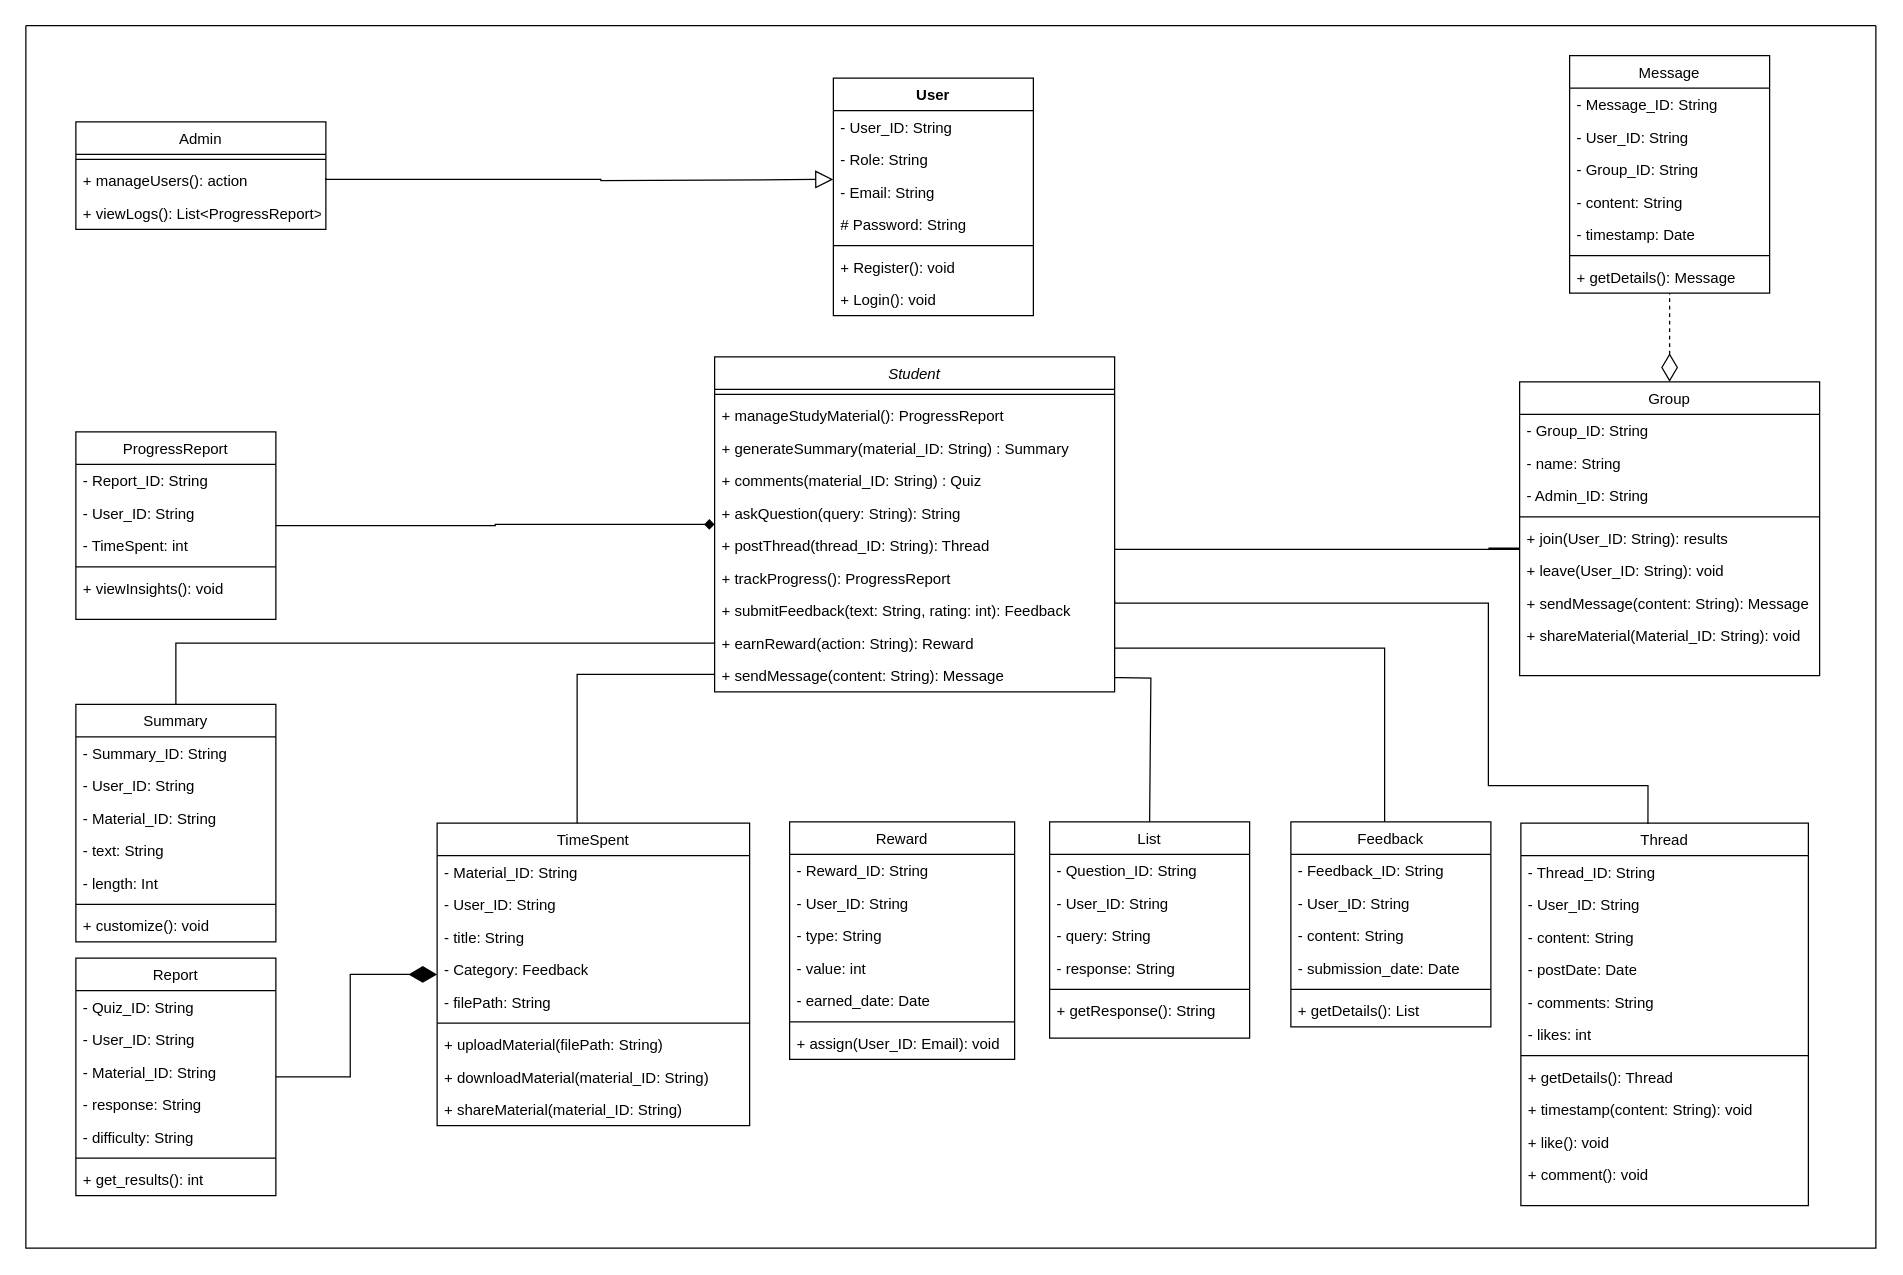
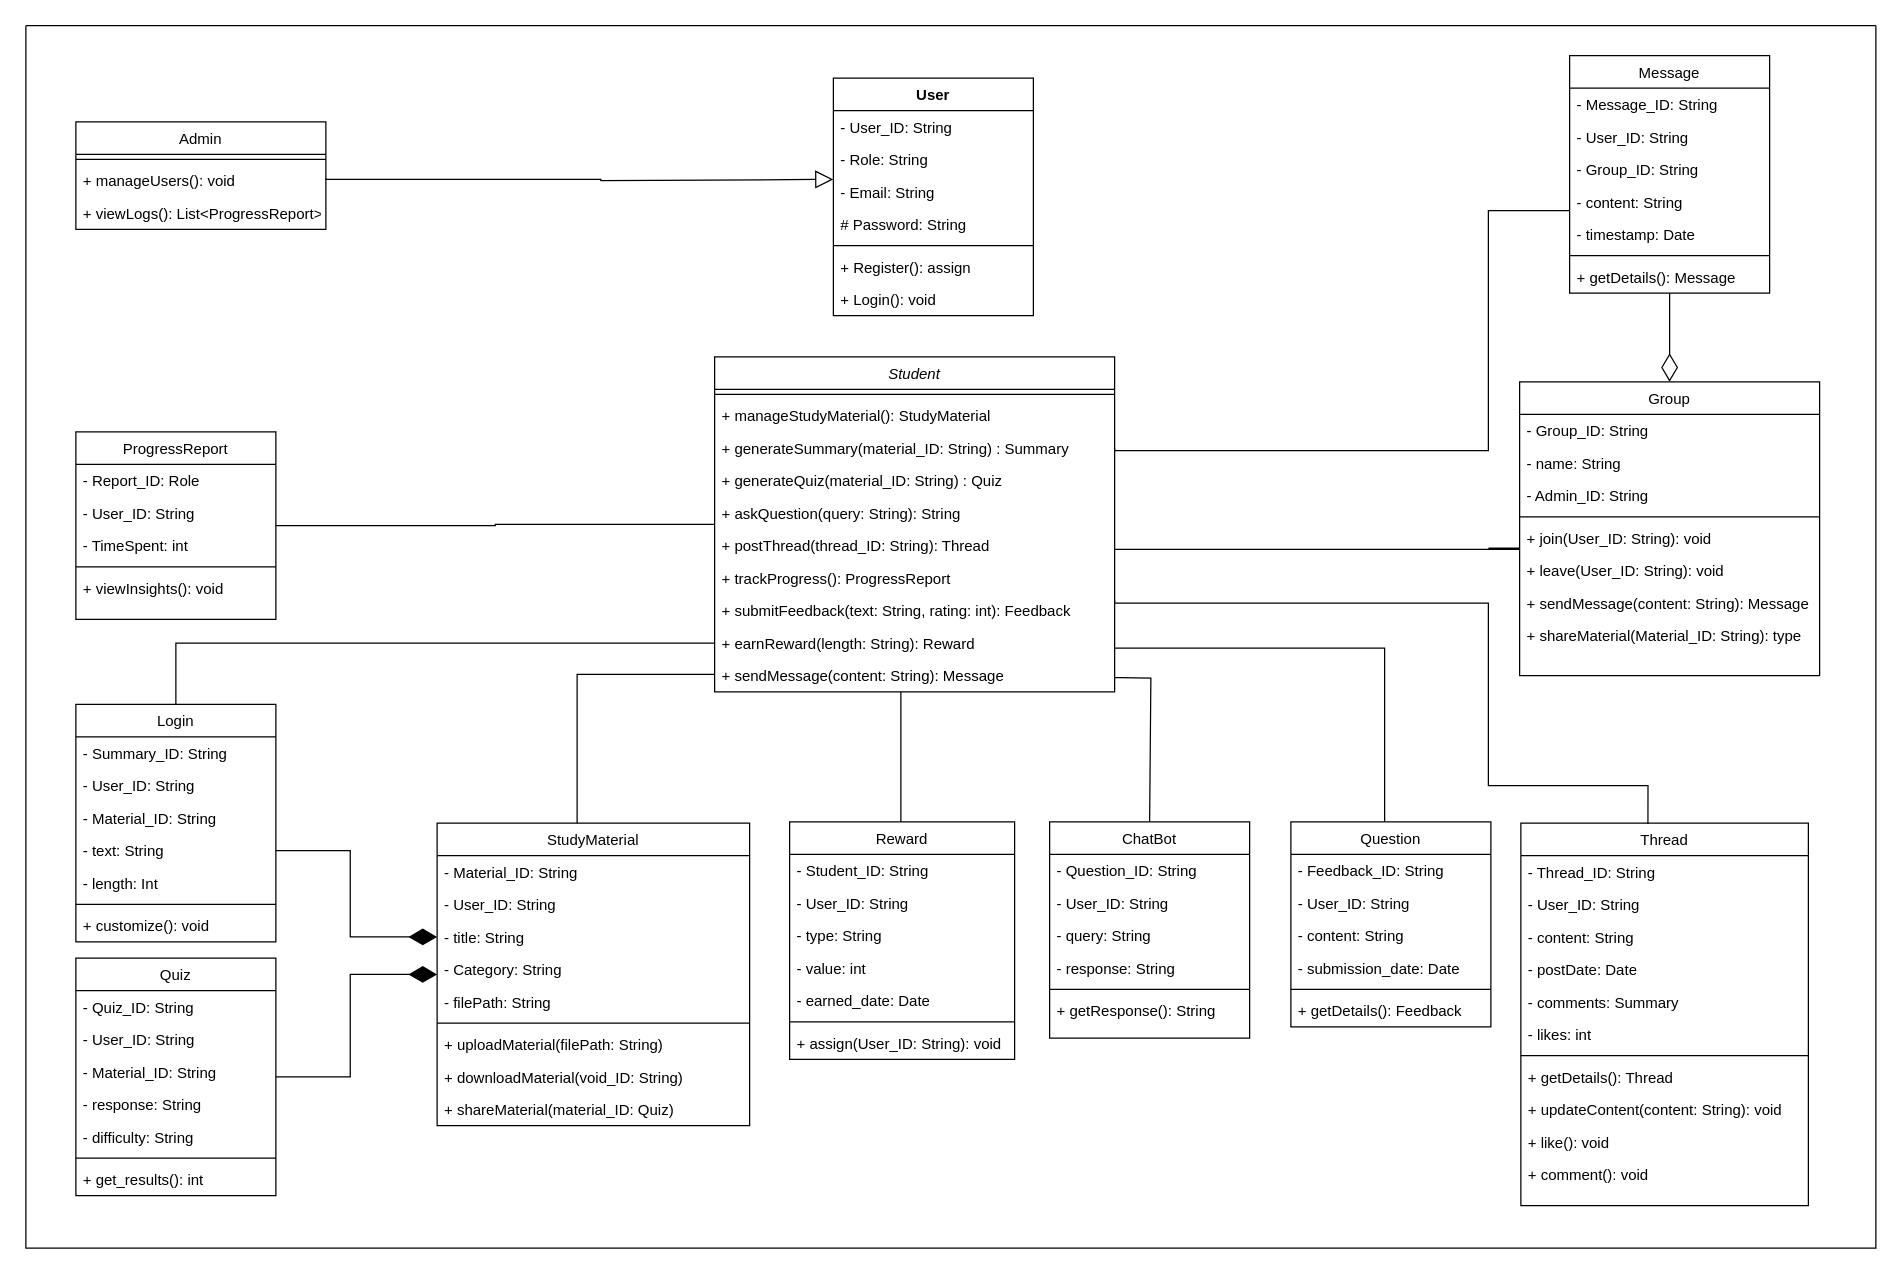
(171, 181) -> (163, 181)
(906, 268) -> (915, 268)
(1669, 324) -> (1669, 324)
(875, 416) -> (867, 416)
none -> (1462, 451)
(155, 481) -> (146, 481)
(861, 481) -> (876, 481)
(704, 524) -> (707, 524)
(1645, 539) -> (1632, 539)
(859, 645) -> (859, 645)
(1671, 646) -> (1671, 646)
(175, 721) -> (175, 721)
none -> (901, 758)
(1149, 839) -> (1149, 839)
(1390, 839) -> (1390, 839)
(593, 840) -> (593, 840)
(868, 871) -> (872, 871)
none -> (350, 887)
(522, 970) -> (512, 970)
(175, 975) -> (175, 975)
(1596, 1003) -> (1602, 1003)
(1370, 1011) -> (1389, 1011)
(905, 1044) -> (911, 1044)
(590, 1078) -> (575, 1078)
(579, 1110) -> (571, 1110)
(1655, 1110) -> (1673, 1110)
